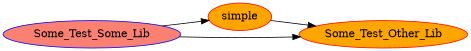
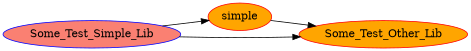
(92, 34) -> (92, 34)
